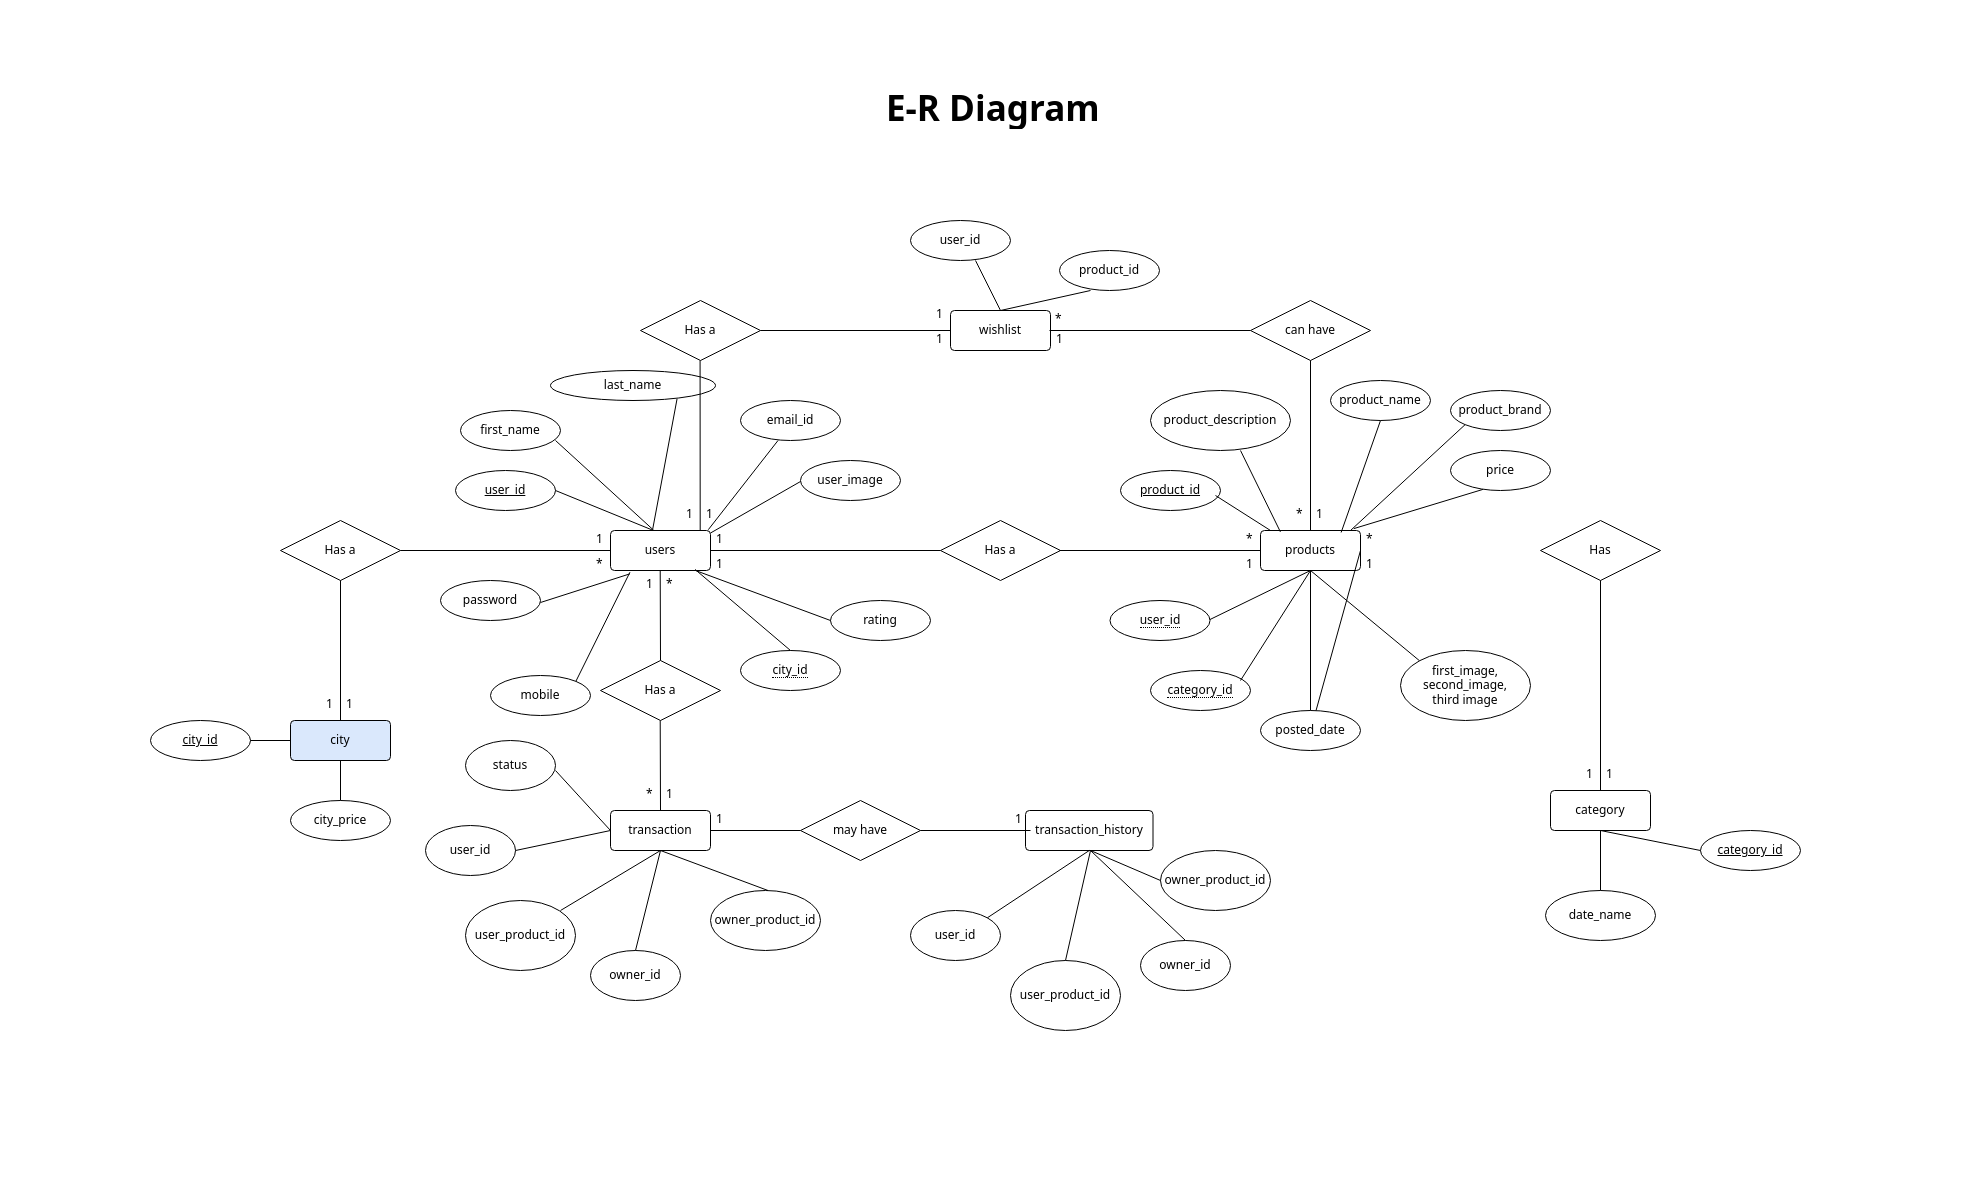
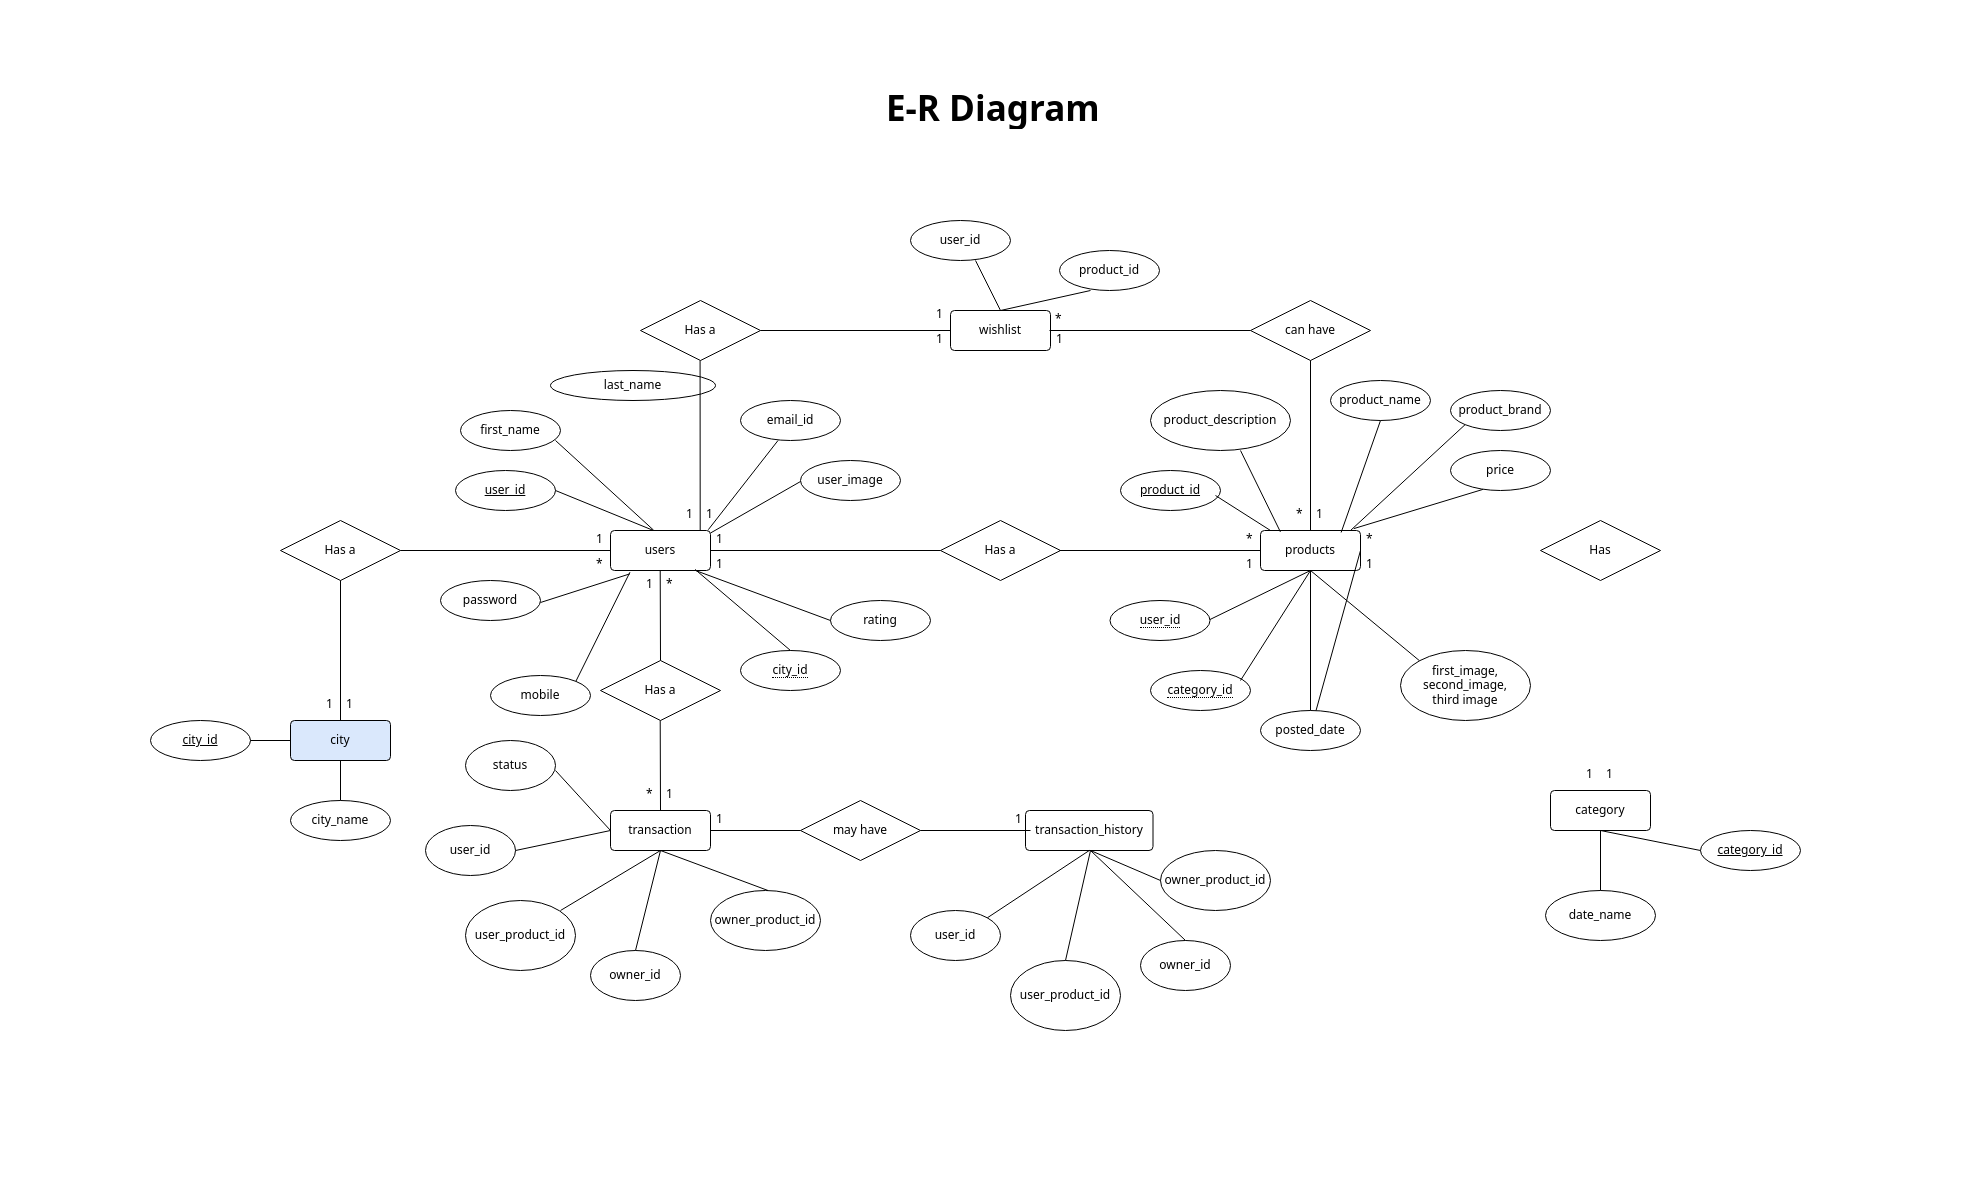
(665, 463) -> none
(1601, 686) -> none
(341, 821) -> (341, 821)
